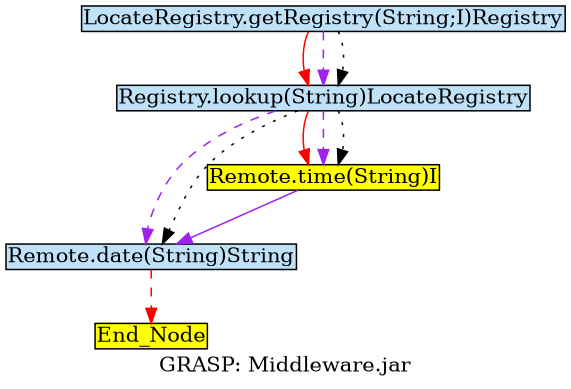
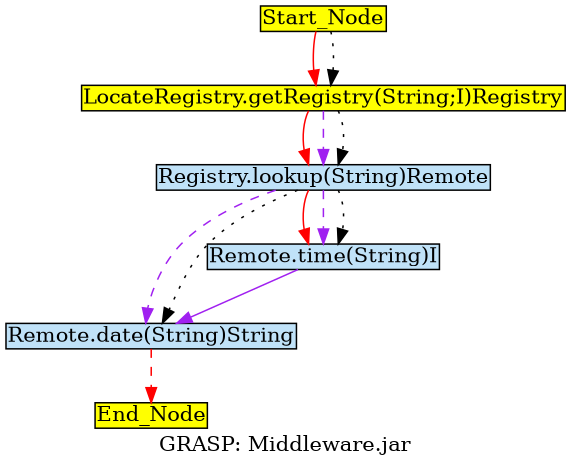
(323, 19) -> (323, 98)
none -> (323, 19)
(323, 98) -> (323, 177)
(323, 177) -> (323, 257)
